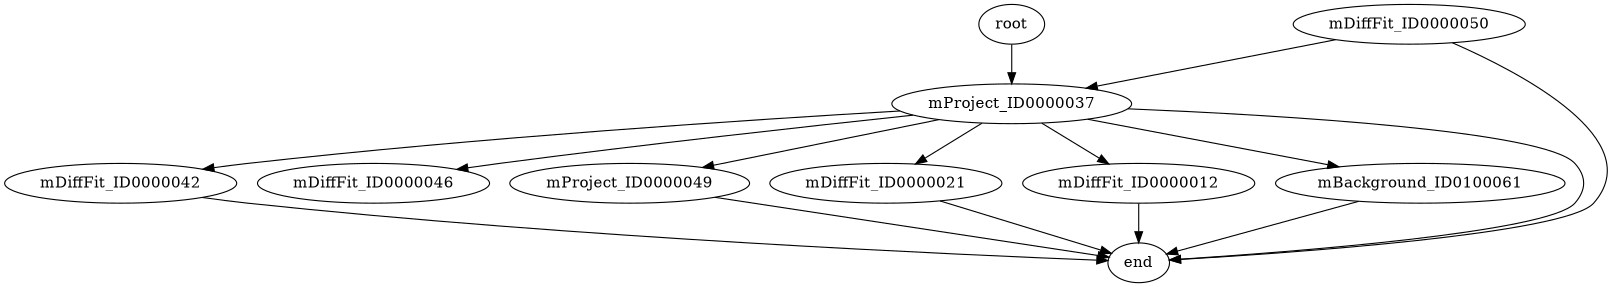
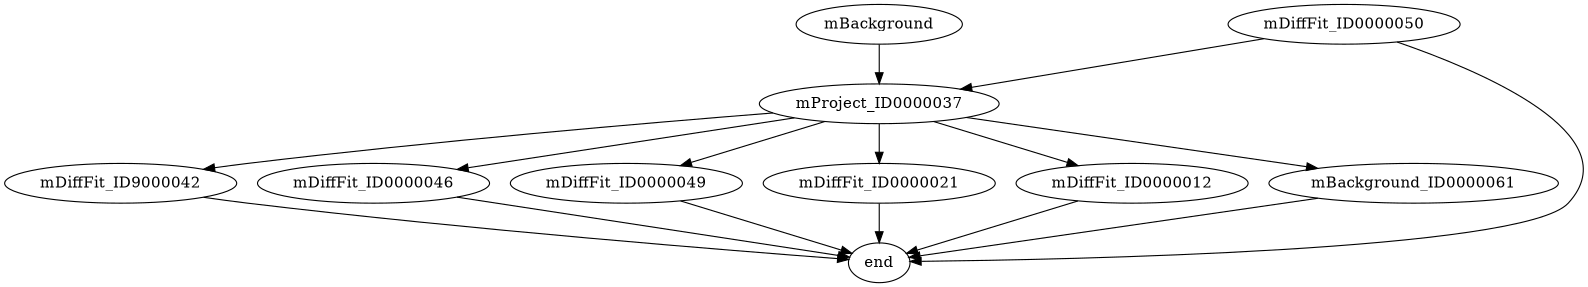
(1012, 24) -> (879, 24)
(1571, 161) -> (648, 226)
(121, 183) -> (121, 183)
(630, 183) -> (626, 183)
(1420, 183) -> (1414, 183)
